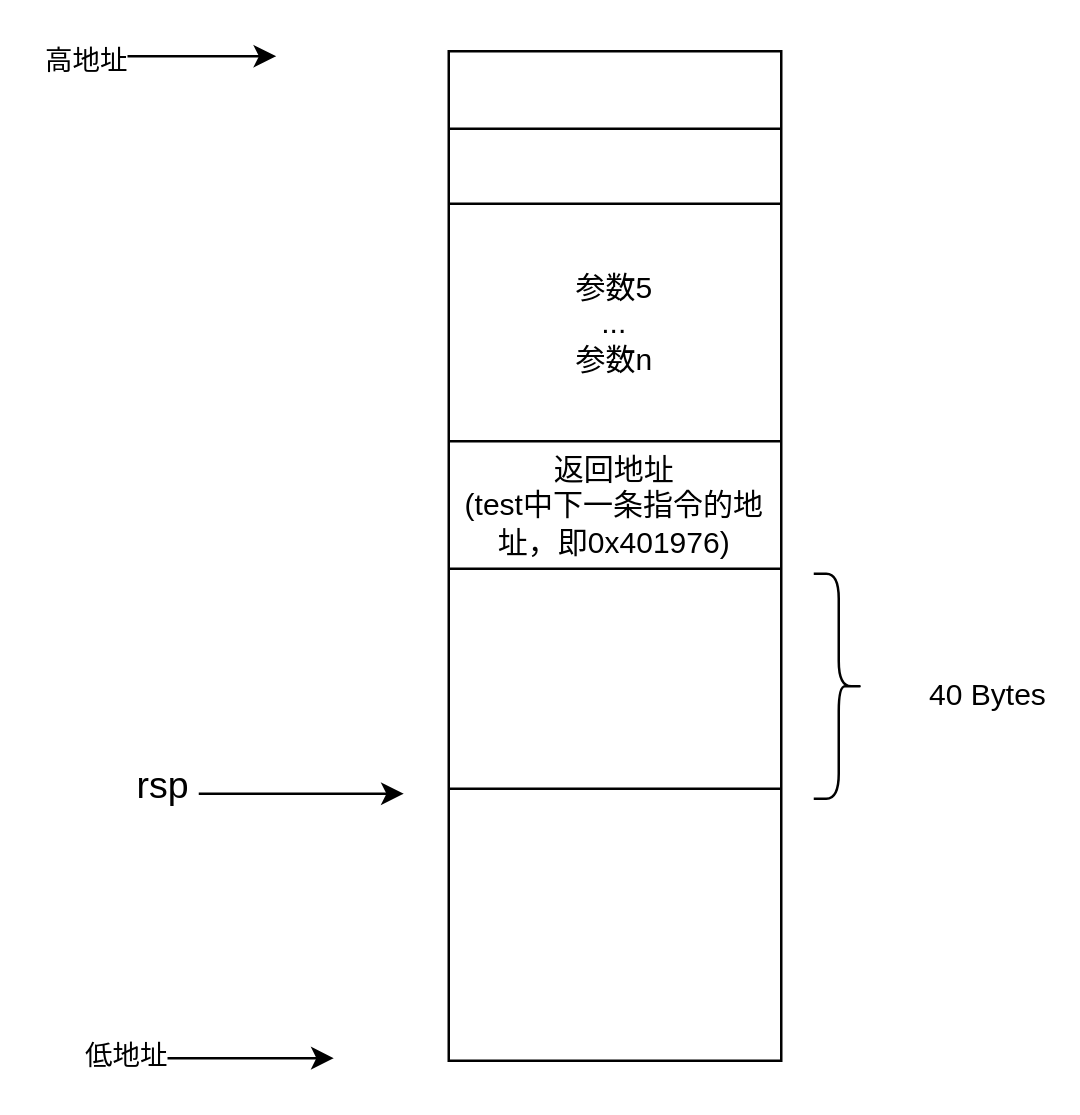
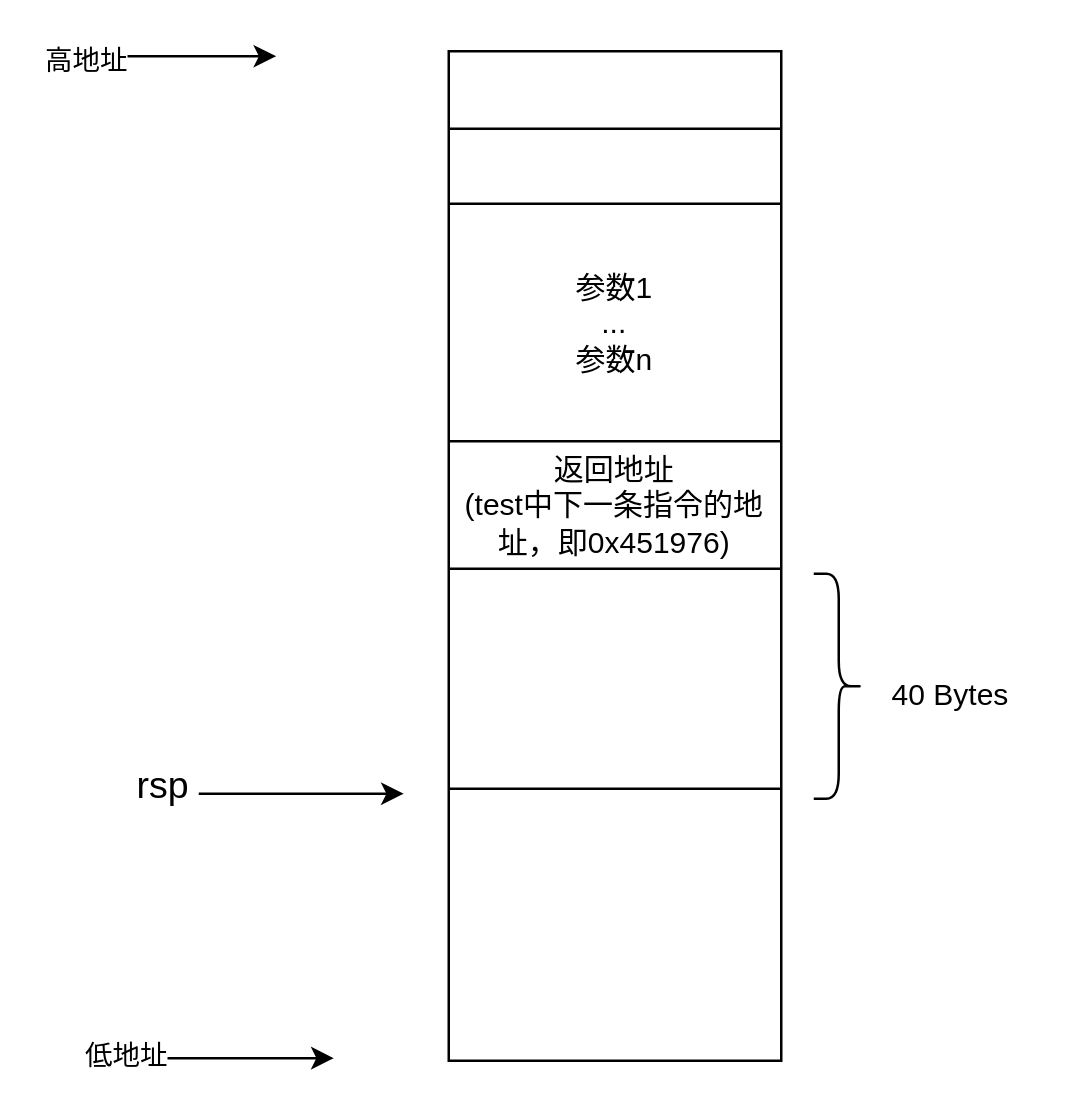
(615, 324) -> (615, 324)
(615, 506) -> (615, 506)
(989, 695) -> (951, 695)
